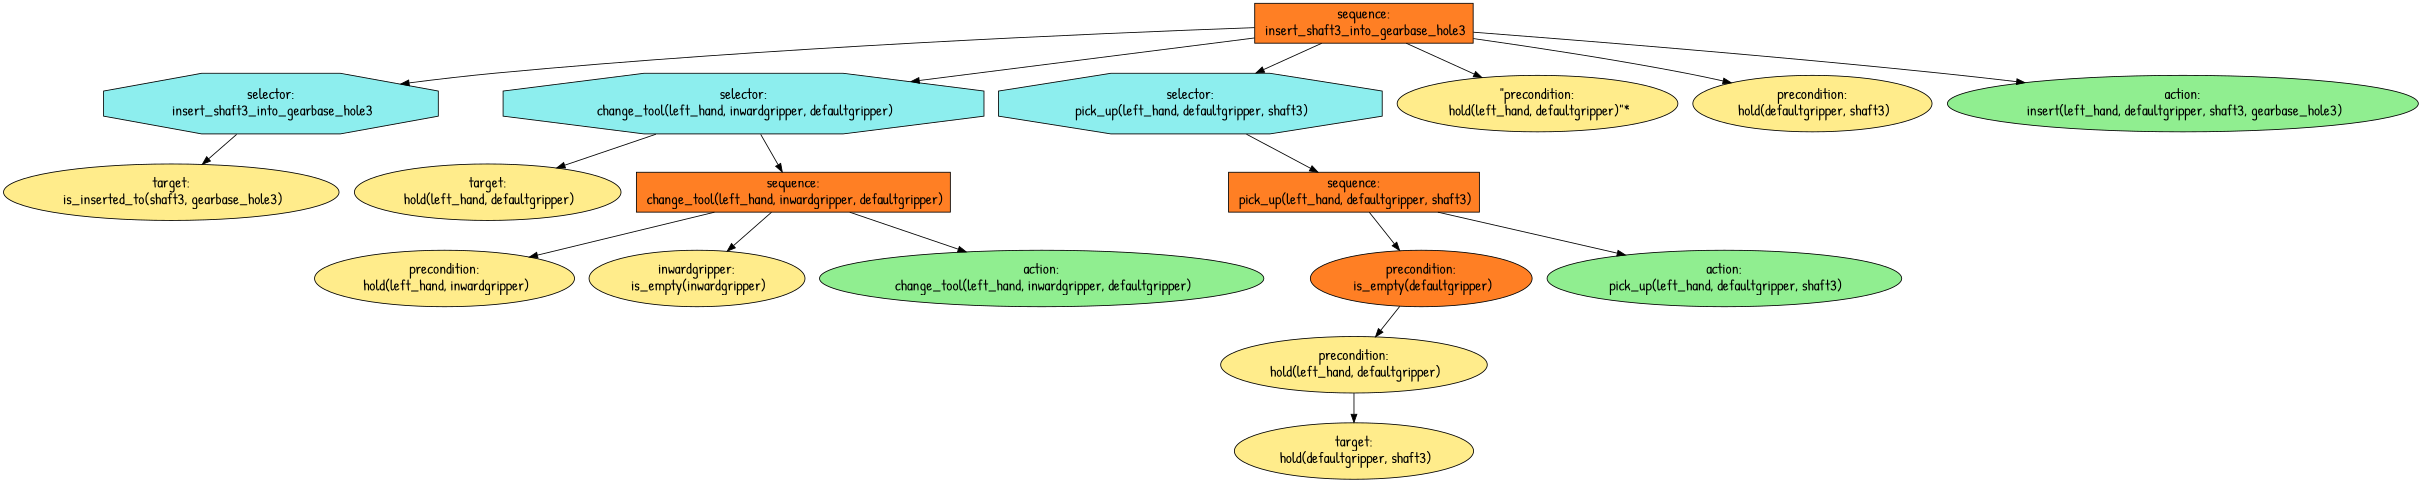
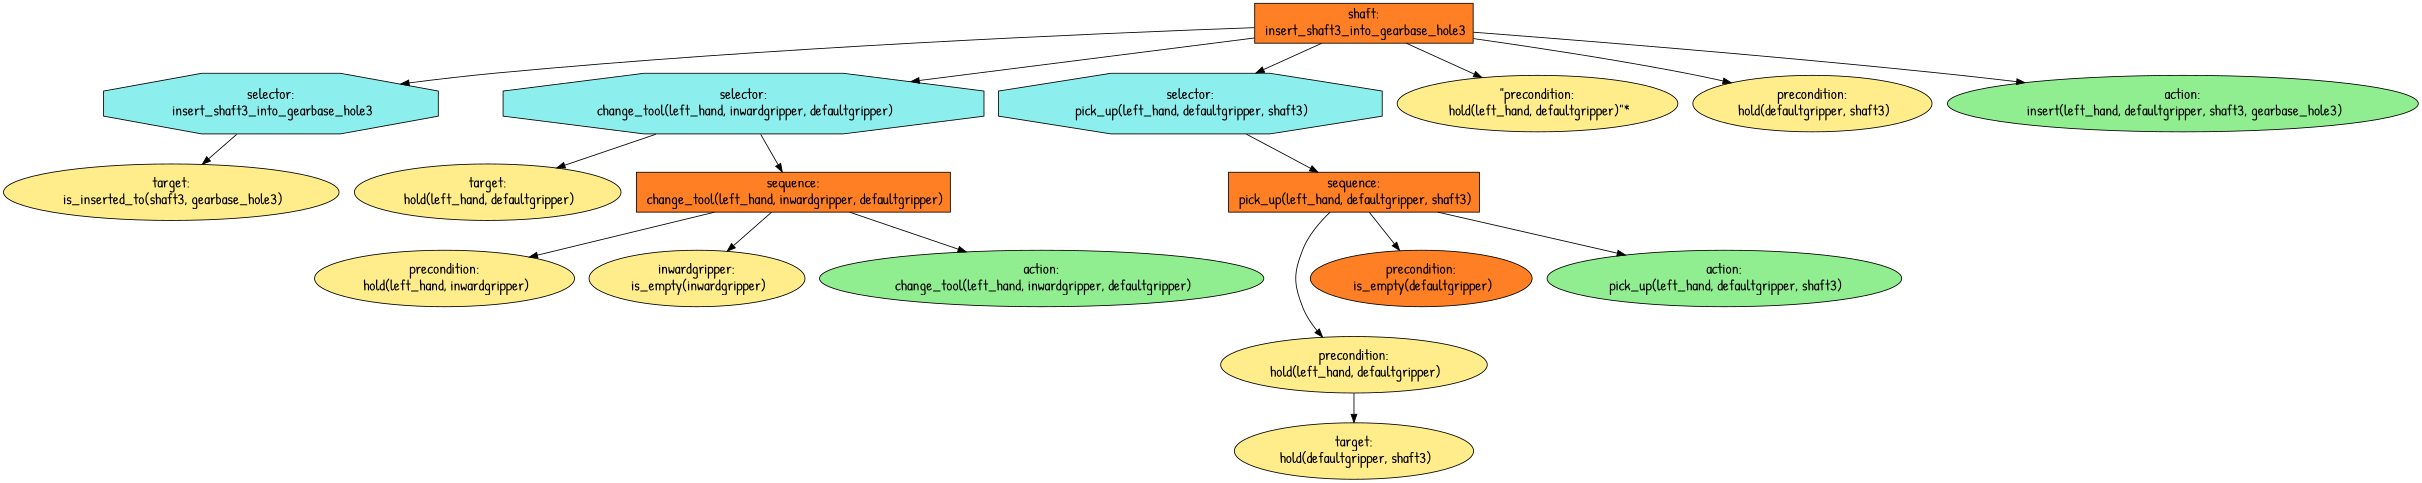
(1364, 23) -> (1364, 23)
(1390, 318) -> (1297, 269)
